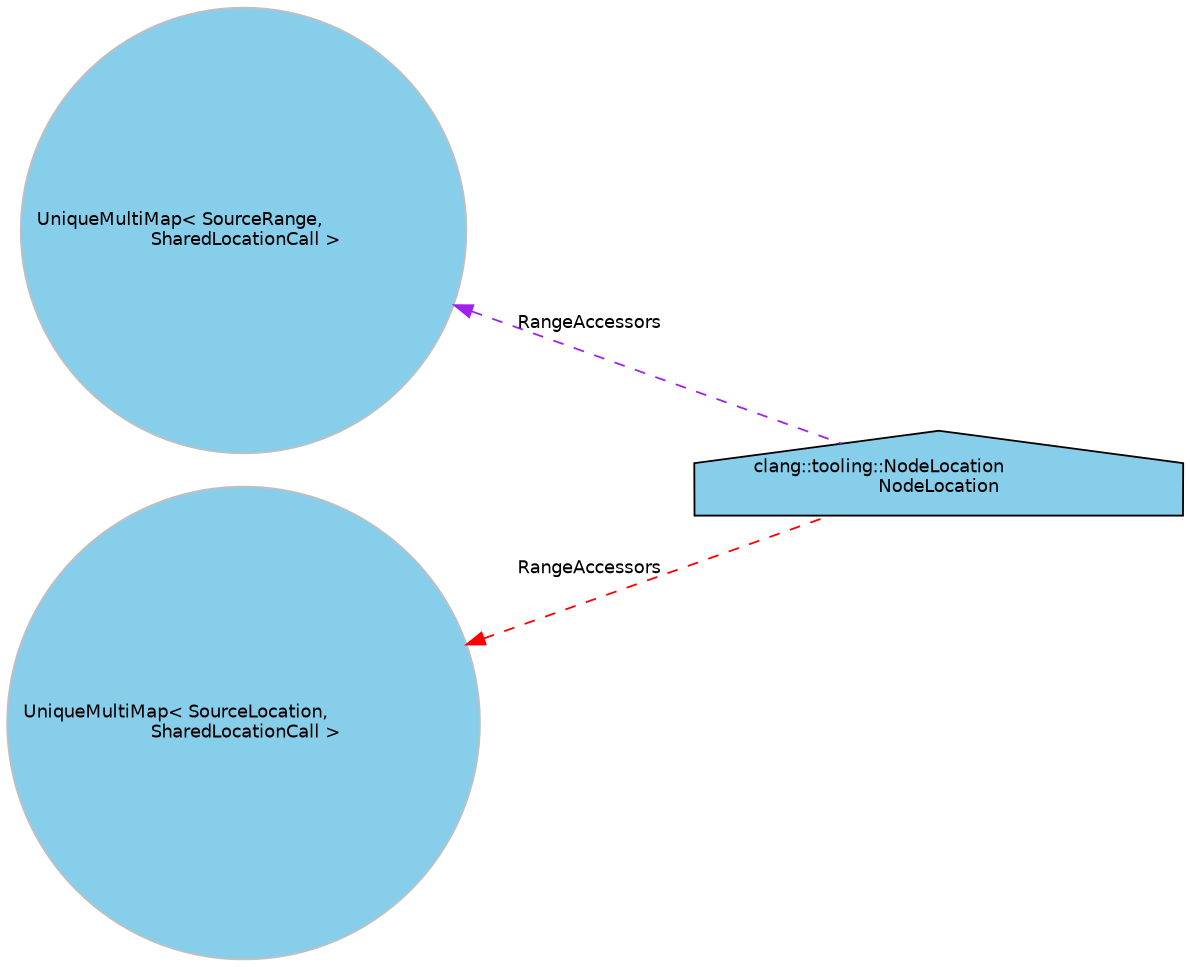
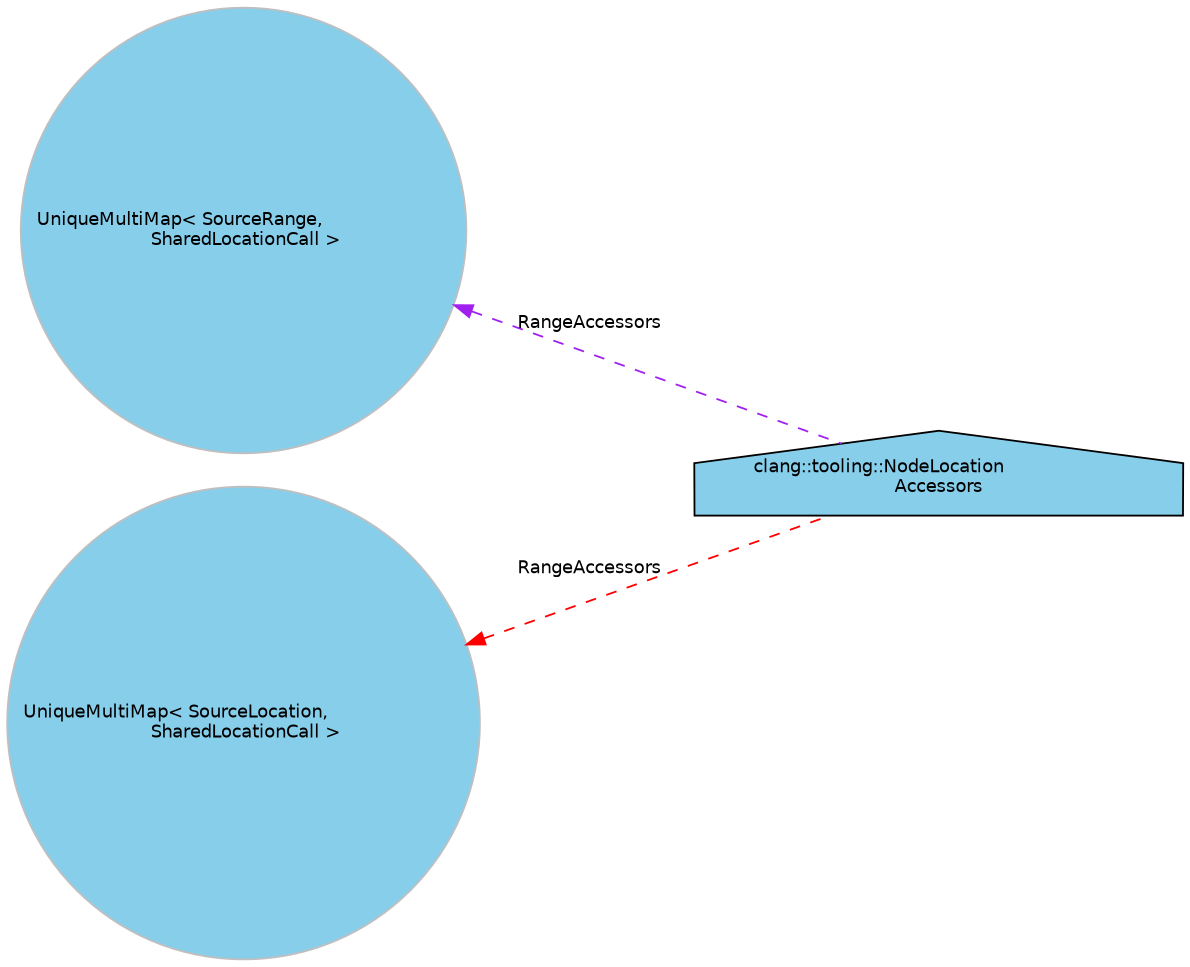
(939, 478) -> (939, 478)
